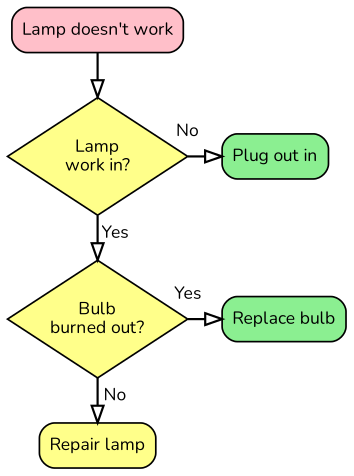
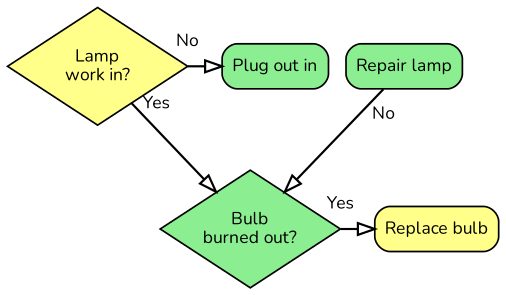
(98, 30) -> none
(98, 319) -> (250, 229)
(284, 319) -> (437, 229)
(98, 392) -> (340, 134)
(98, 445) -> (404, 66)
